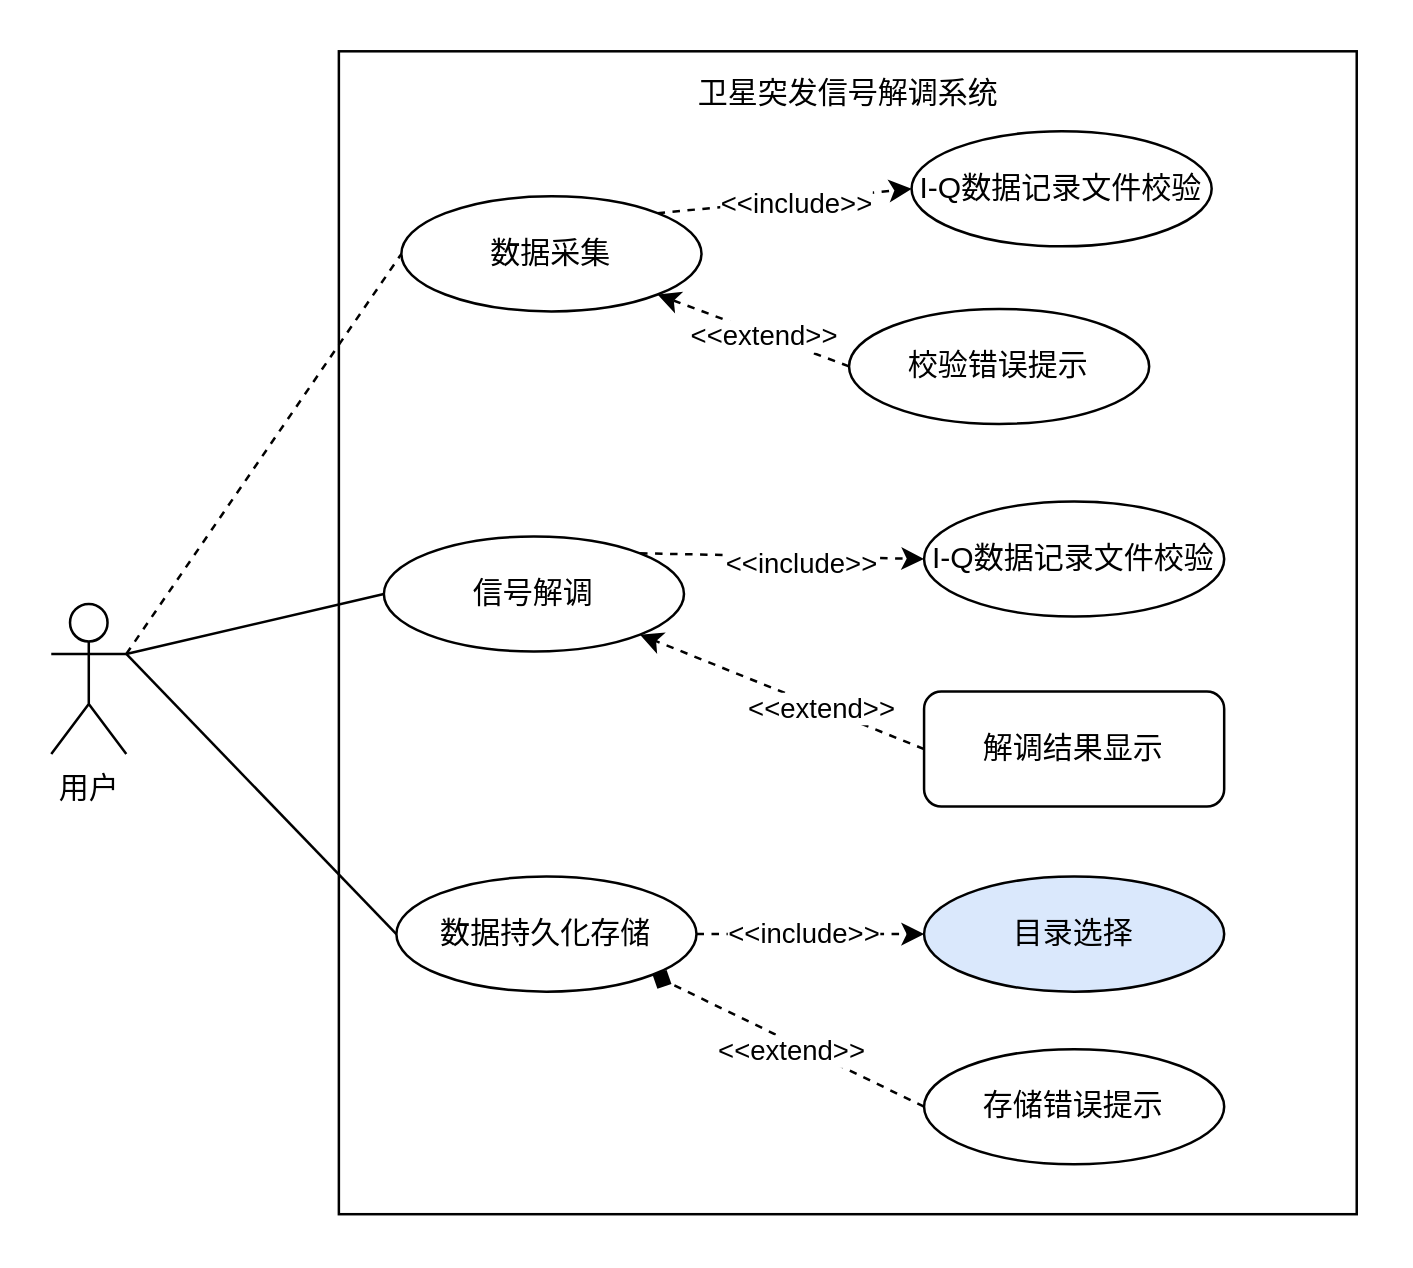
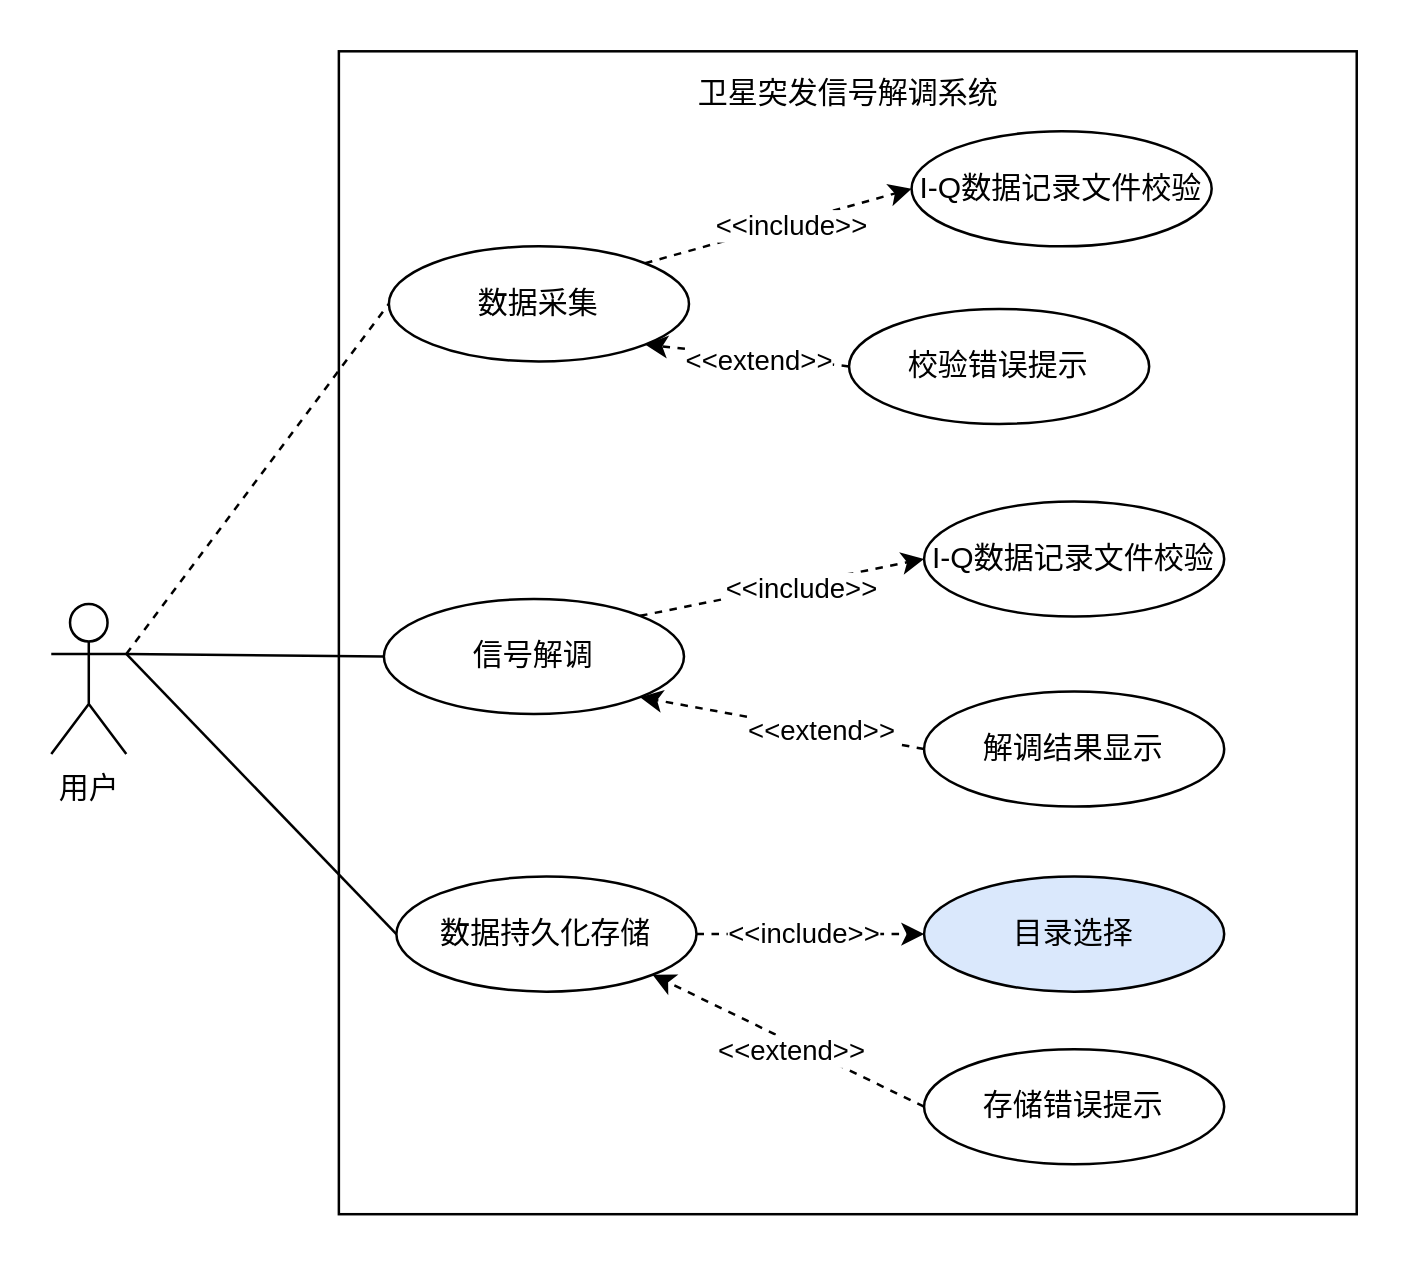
(551, 254) -> (539, 304)
(534, 594) -> (534, 656)
(1074, 749) -> (1074, 749)
(671, 984) -> (669, 983)
